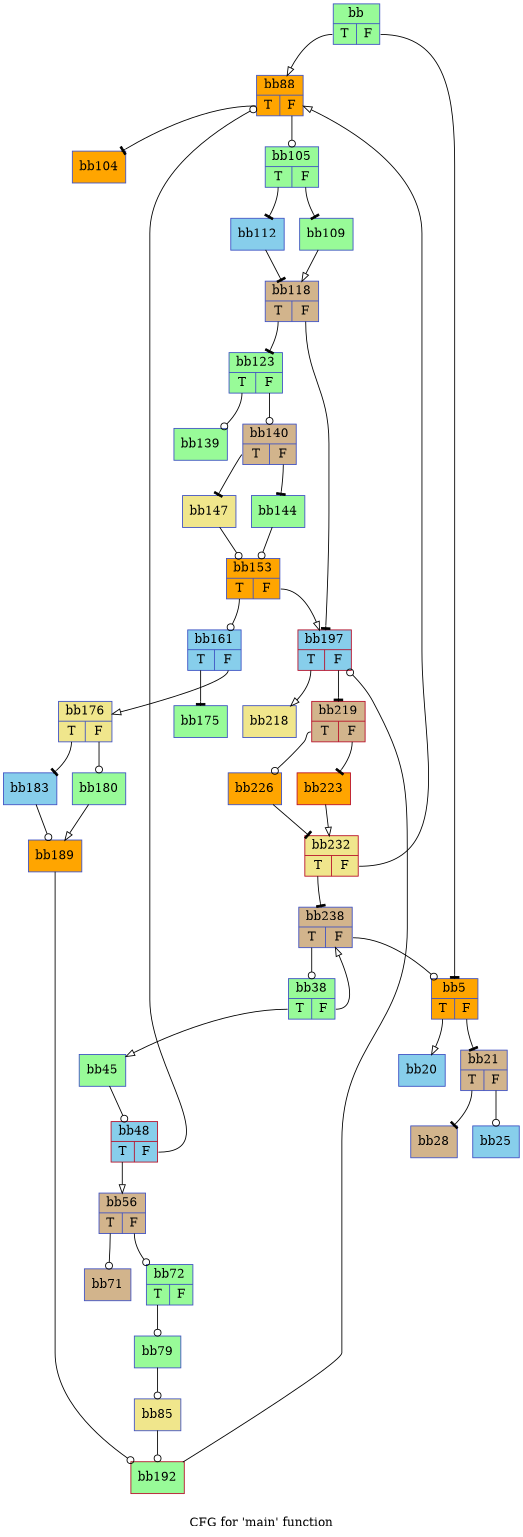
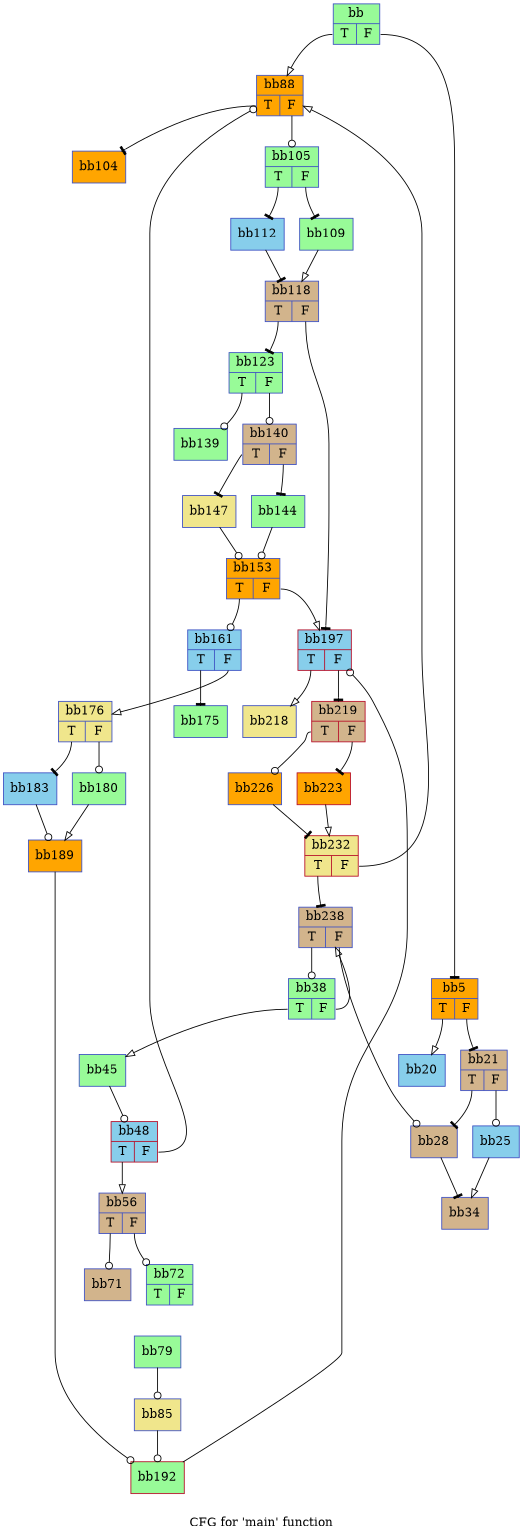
(395, 949) -> (366, 1039)
none -> (465, 1213)
(158, 1317) -> none
